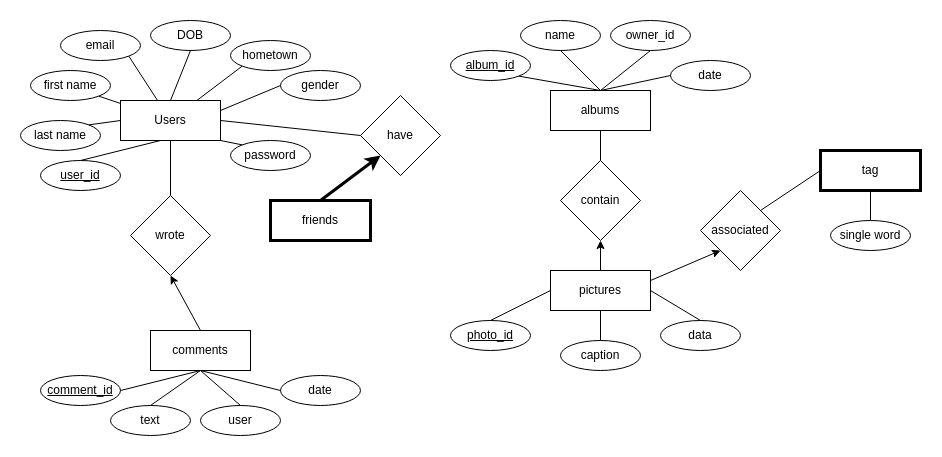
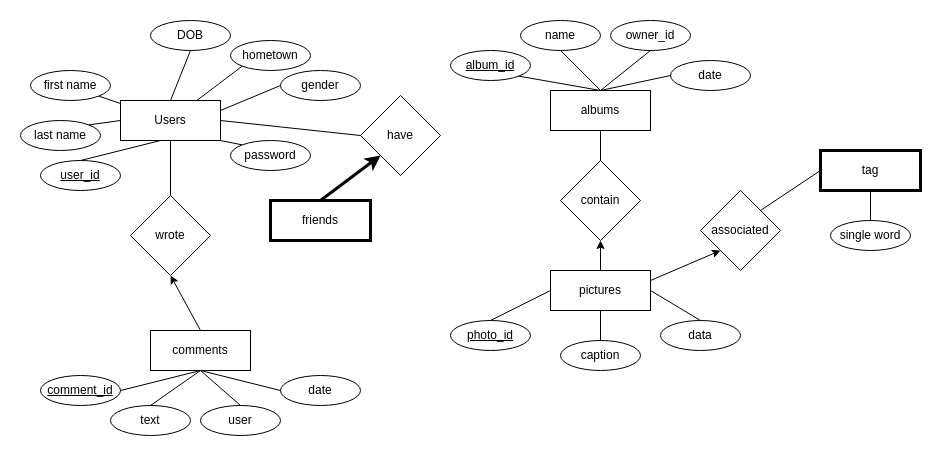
(101, 46) -> none
(143, 78) -> none
